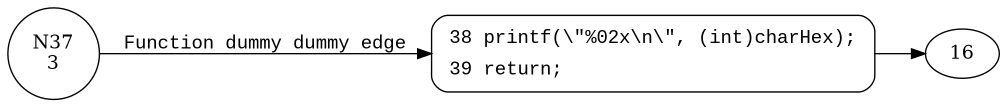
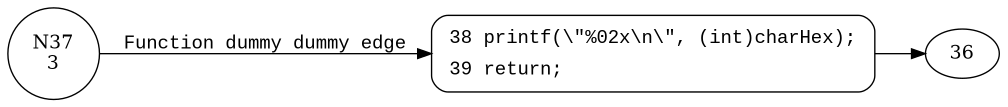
(962, 54) -> (962, 54)
